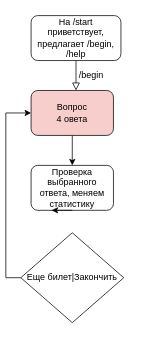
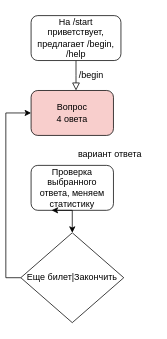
(72, 147) -> none
none -> (110, 154)
none -> (72, 220)
